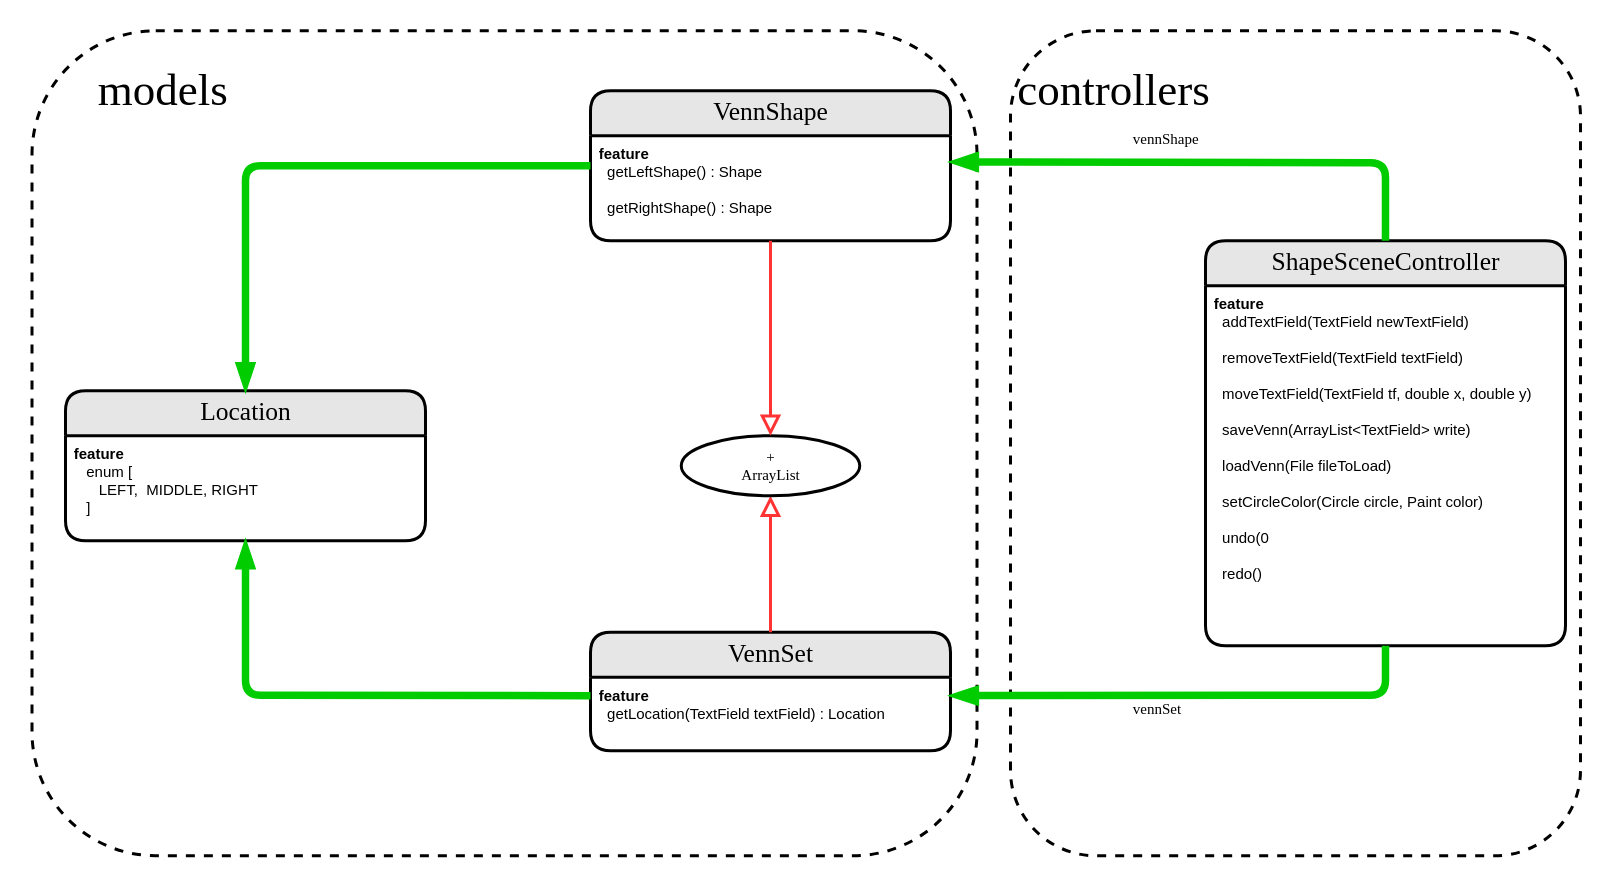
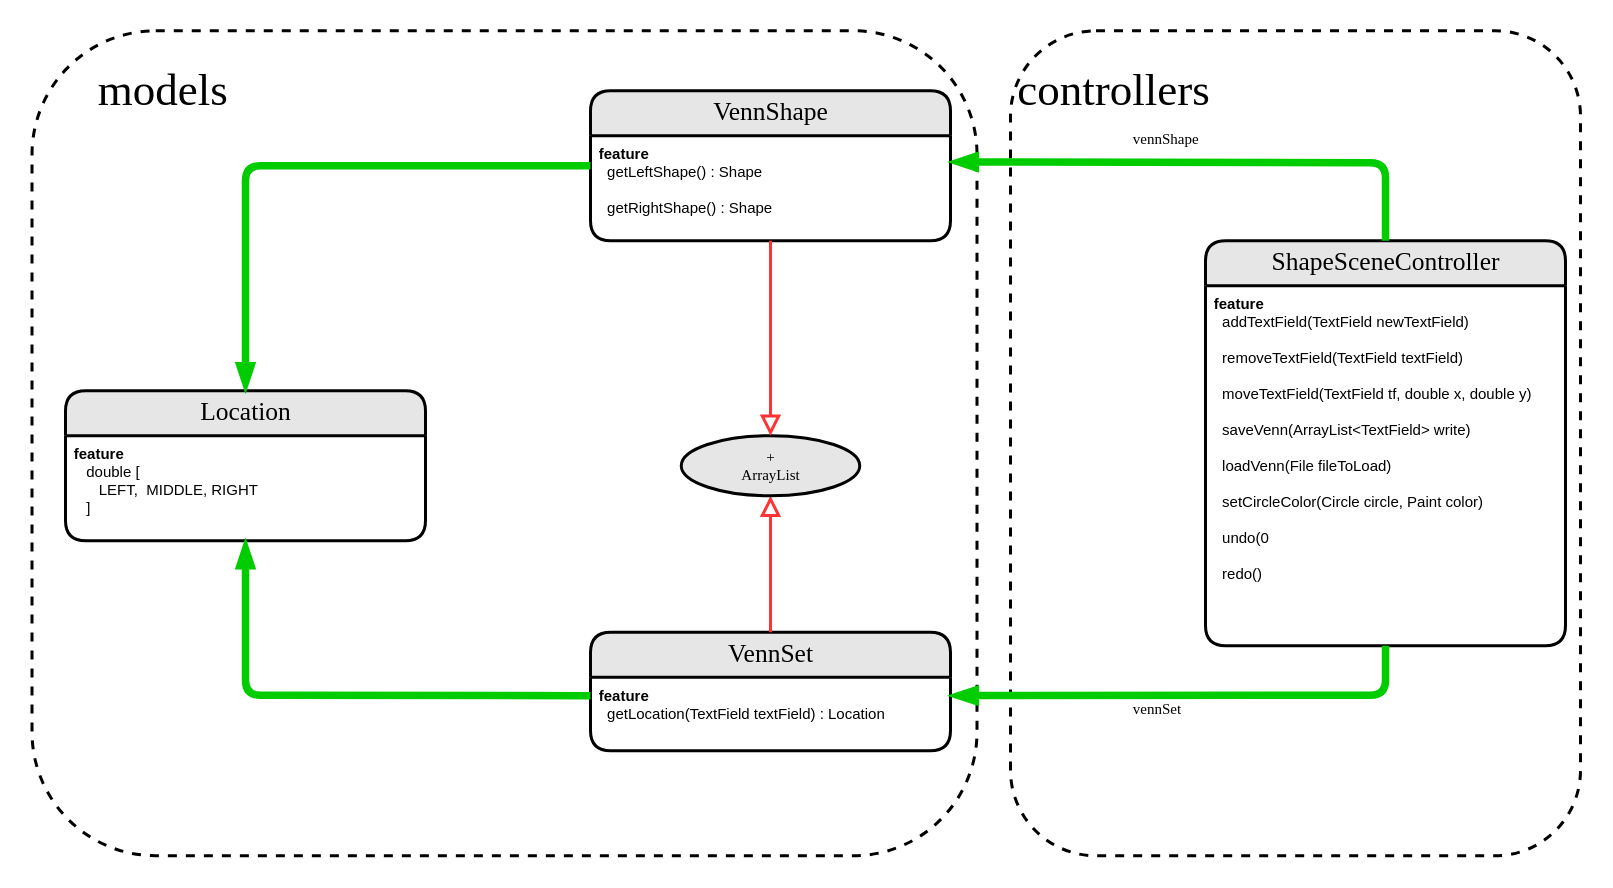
(770, 466) -> (770, 466)
(150, 482) -> (150, 482)
